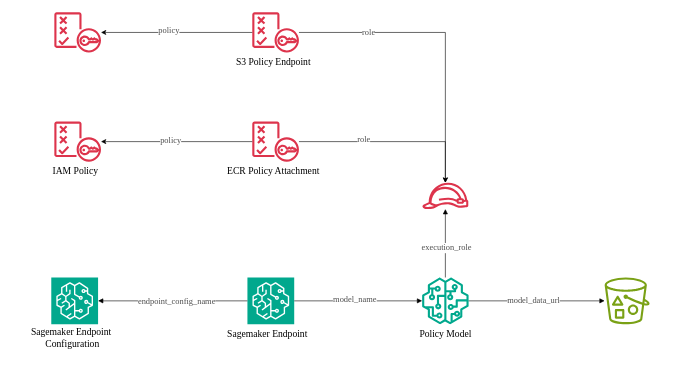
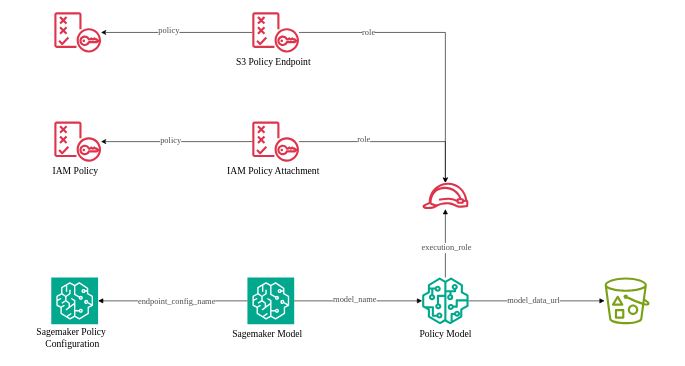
(274, 171) -> (274, 171)
(268, 333) -> (268, 333)
(73, 338) -> (73, 338)
